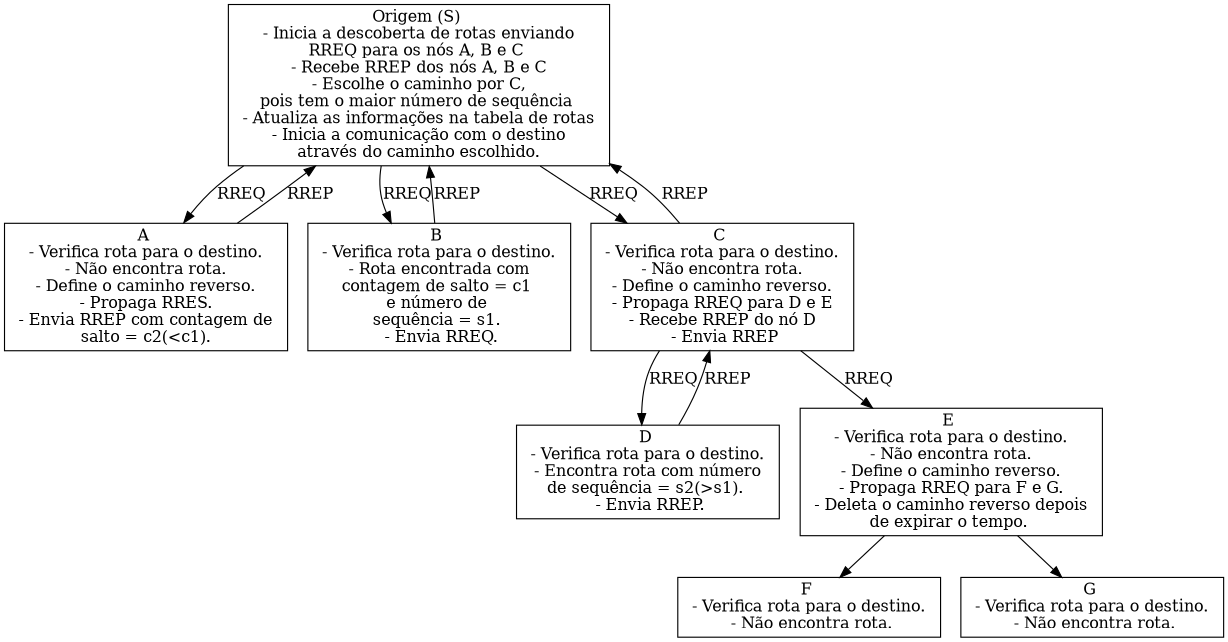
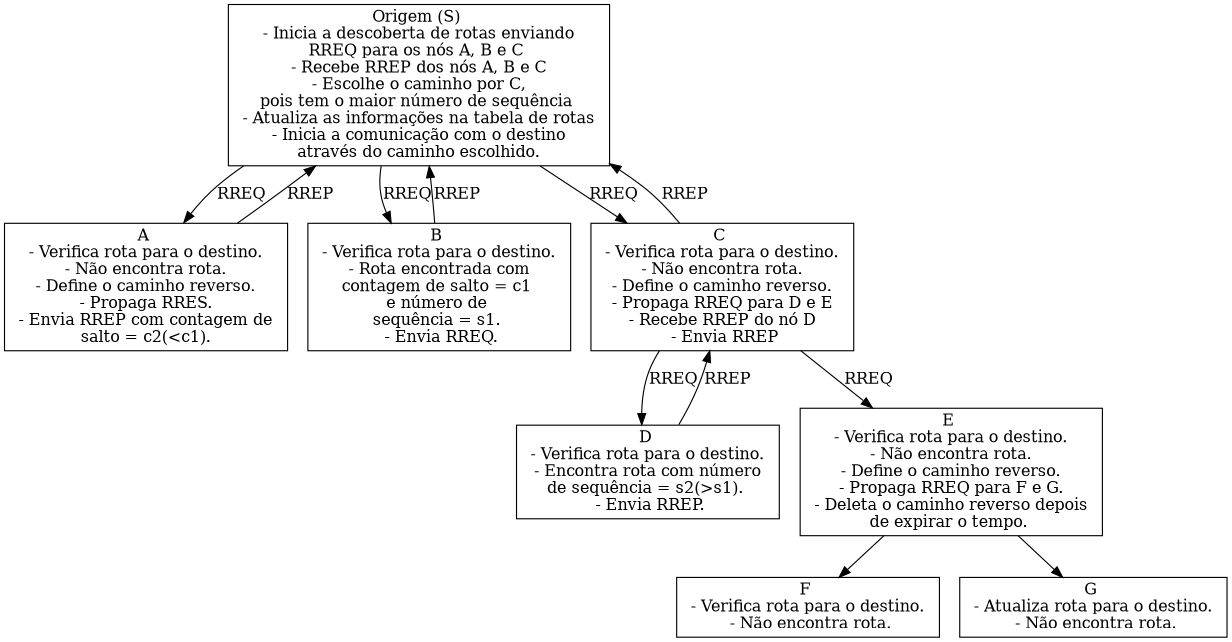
(1092, 607) -> (1093, 607)
